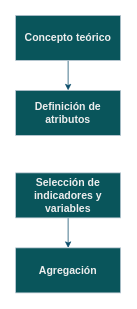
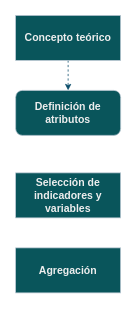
(68, 72) -> (68, 72)
(68, 113) -> (68, 113)
(68, 241) -> none
